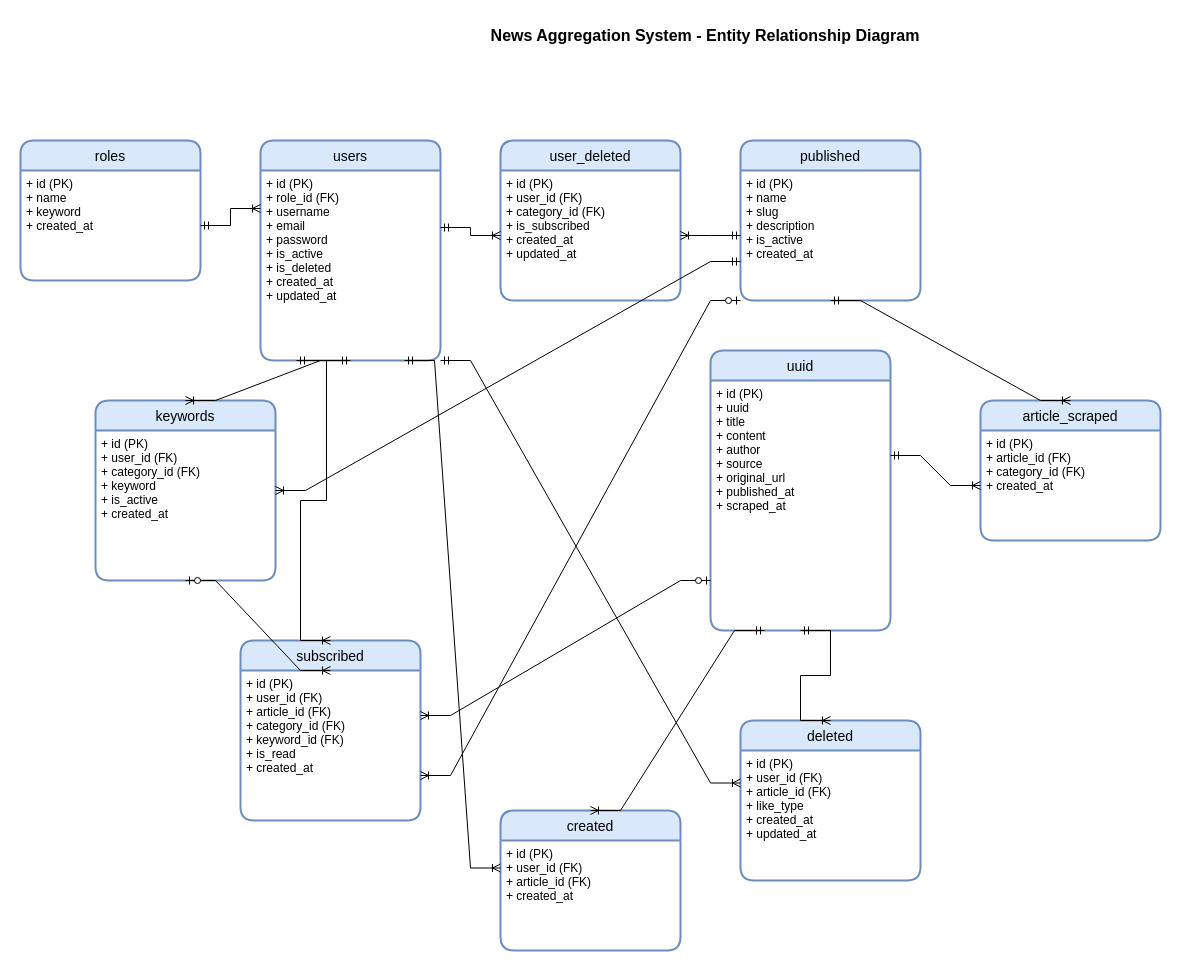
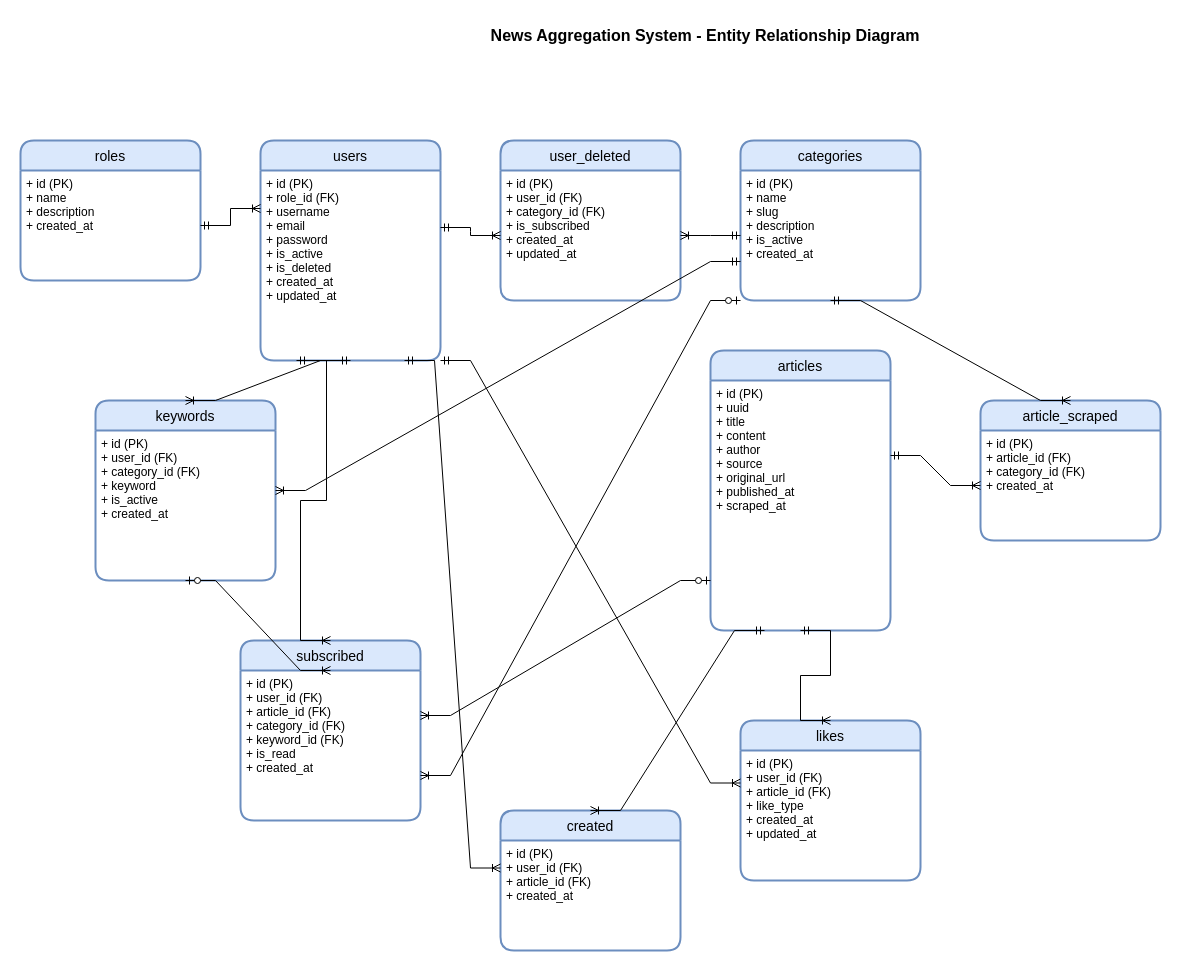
(830, 156) -> (830, 156)
(52, 184) -> (52, 184)
(800, 366) -> (800, 366)
(830, 736) -> (830, 736)
